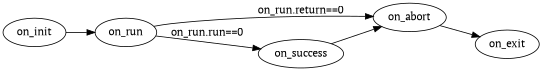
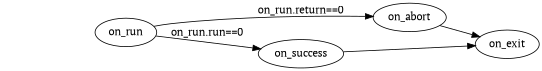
(34, 32) -> none
(353, 37) -> (405, 49)
